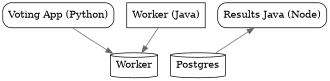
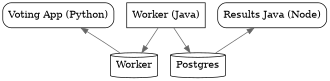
none -> (180, 37)
(90, 39) -> (104, 42)
